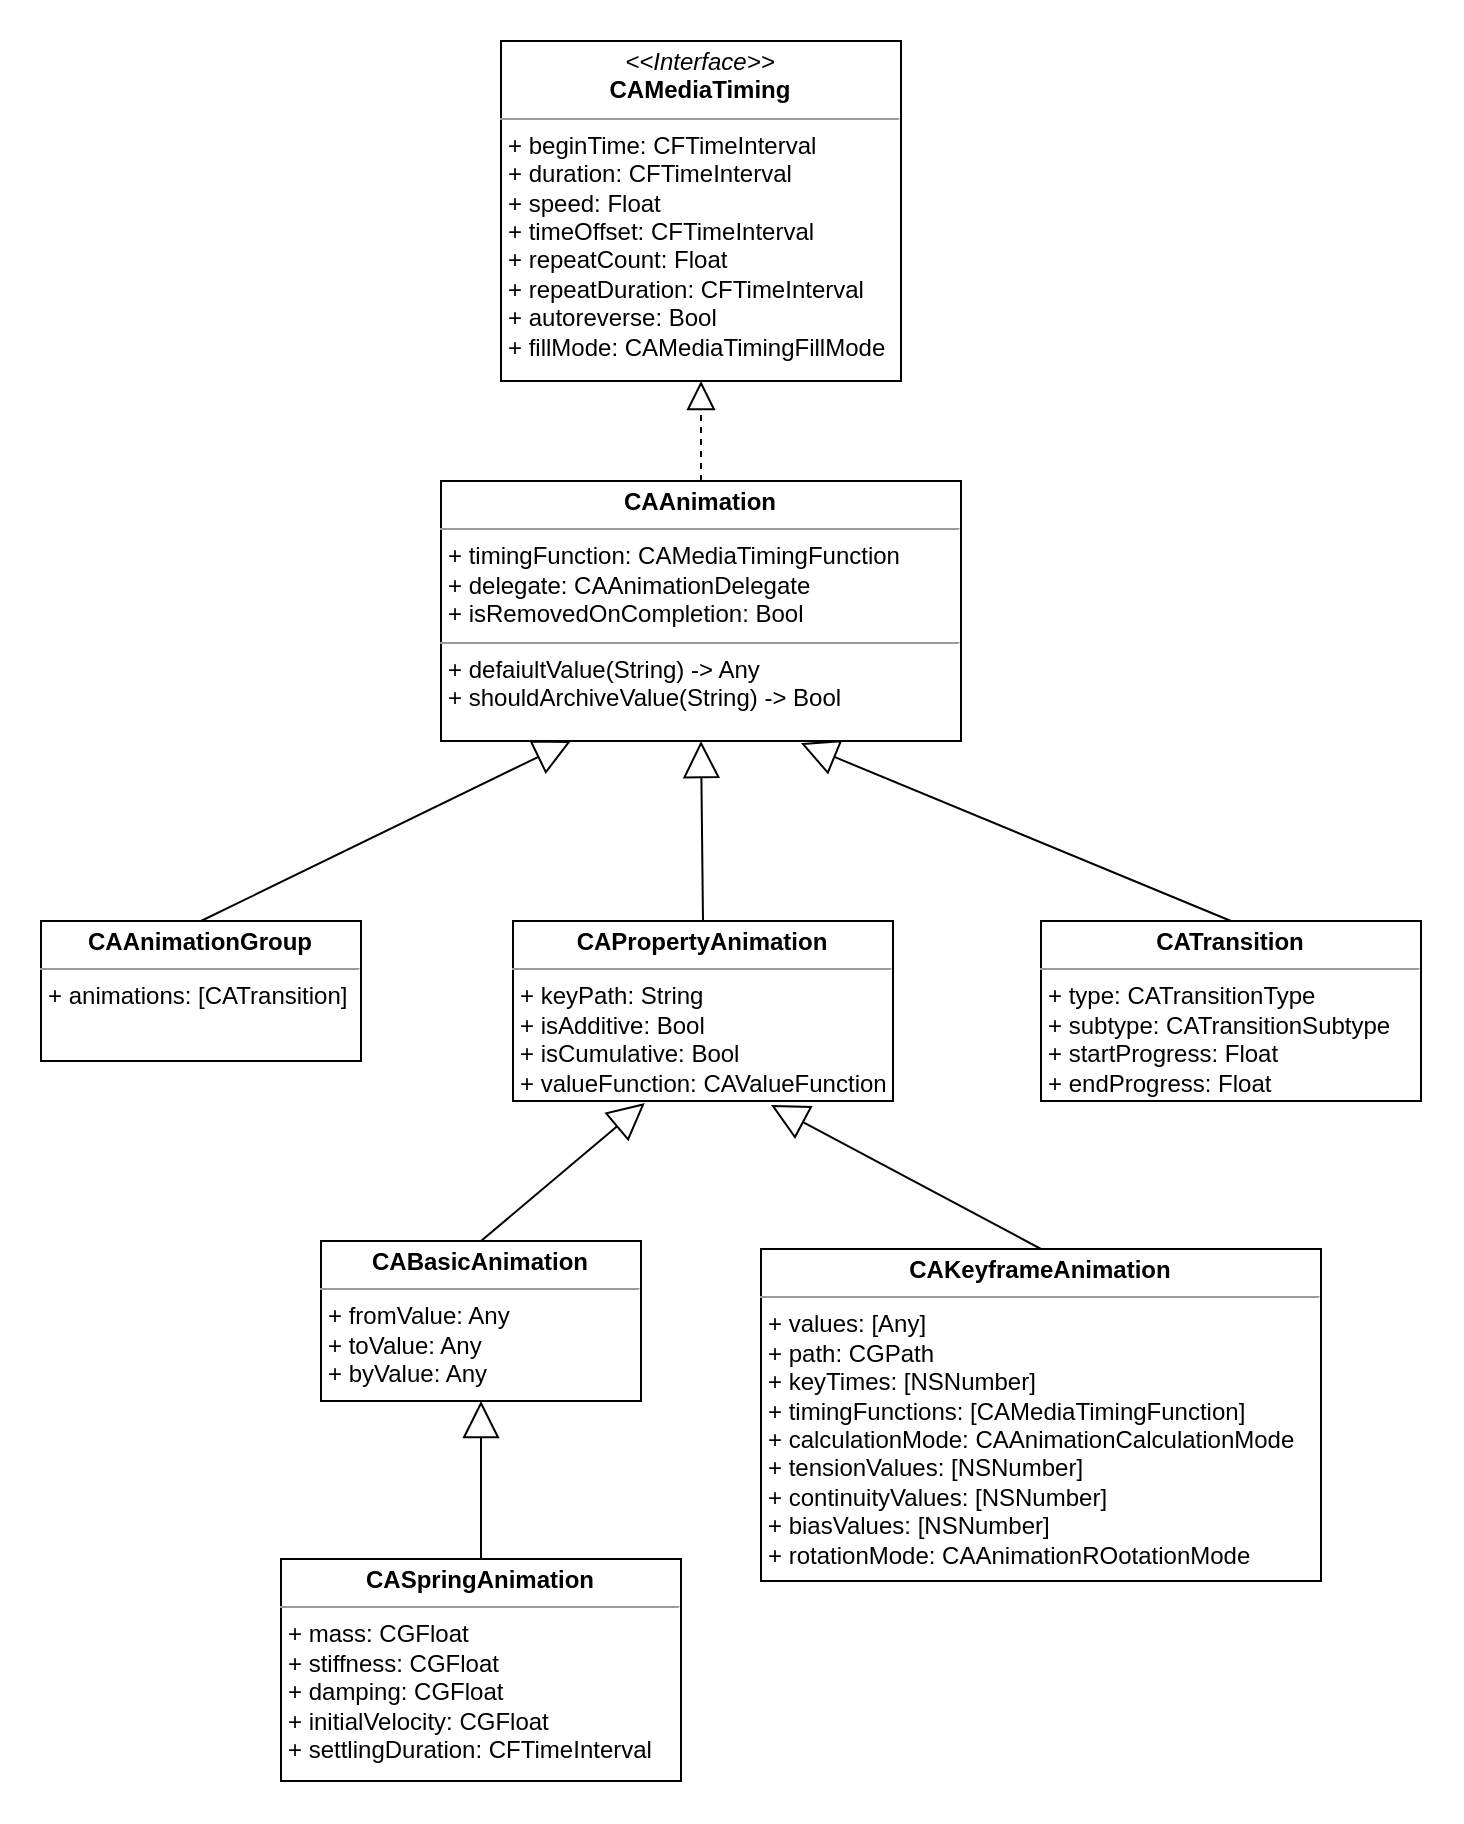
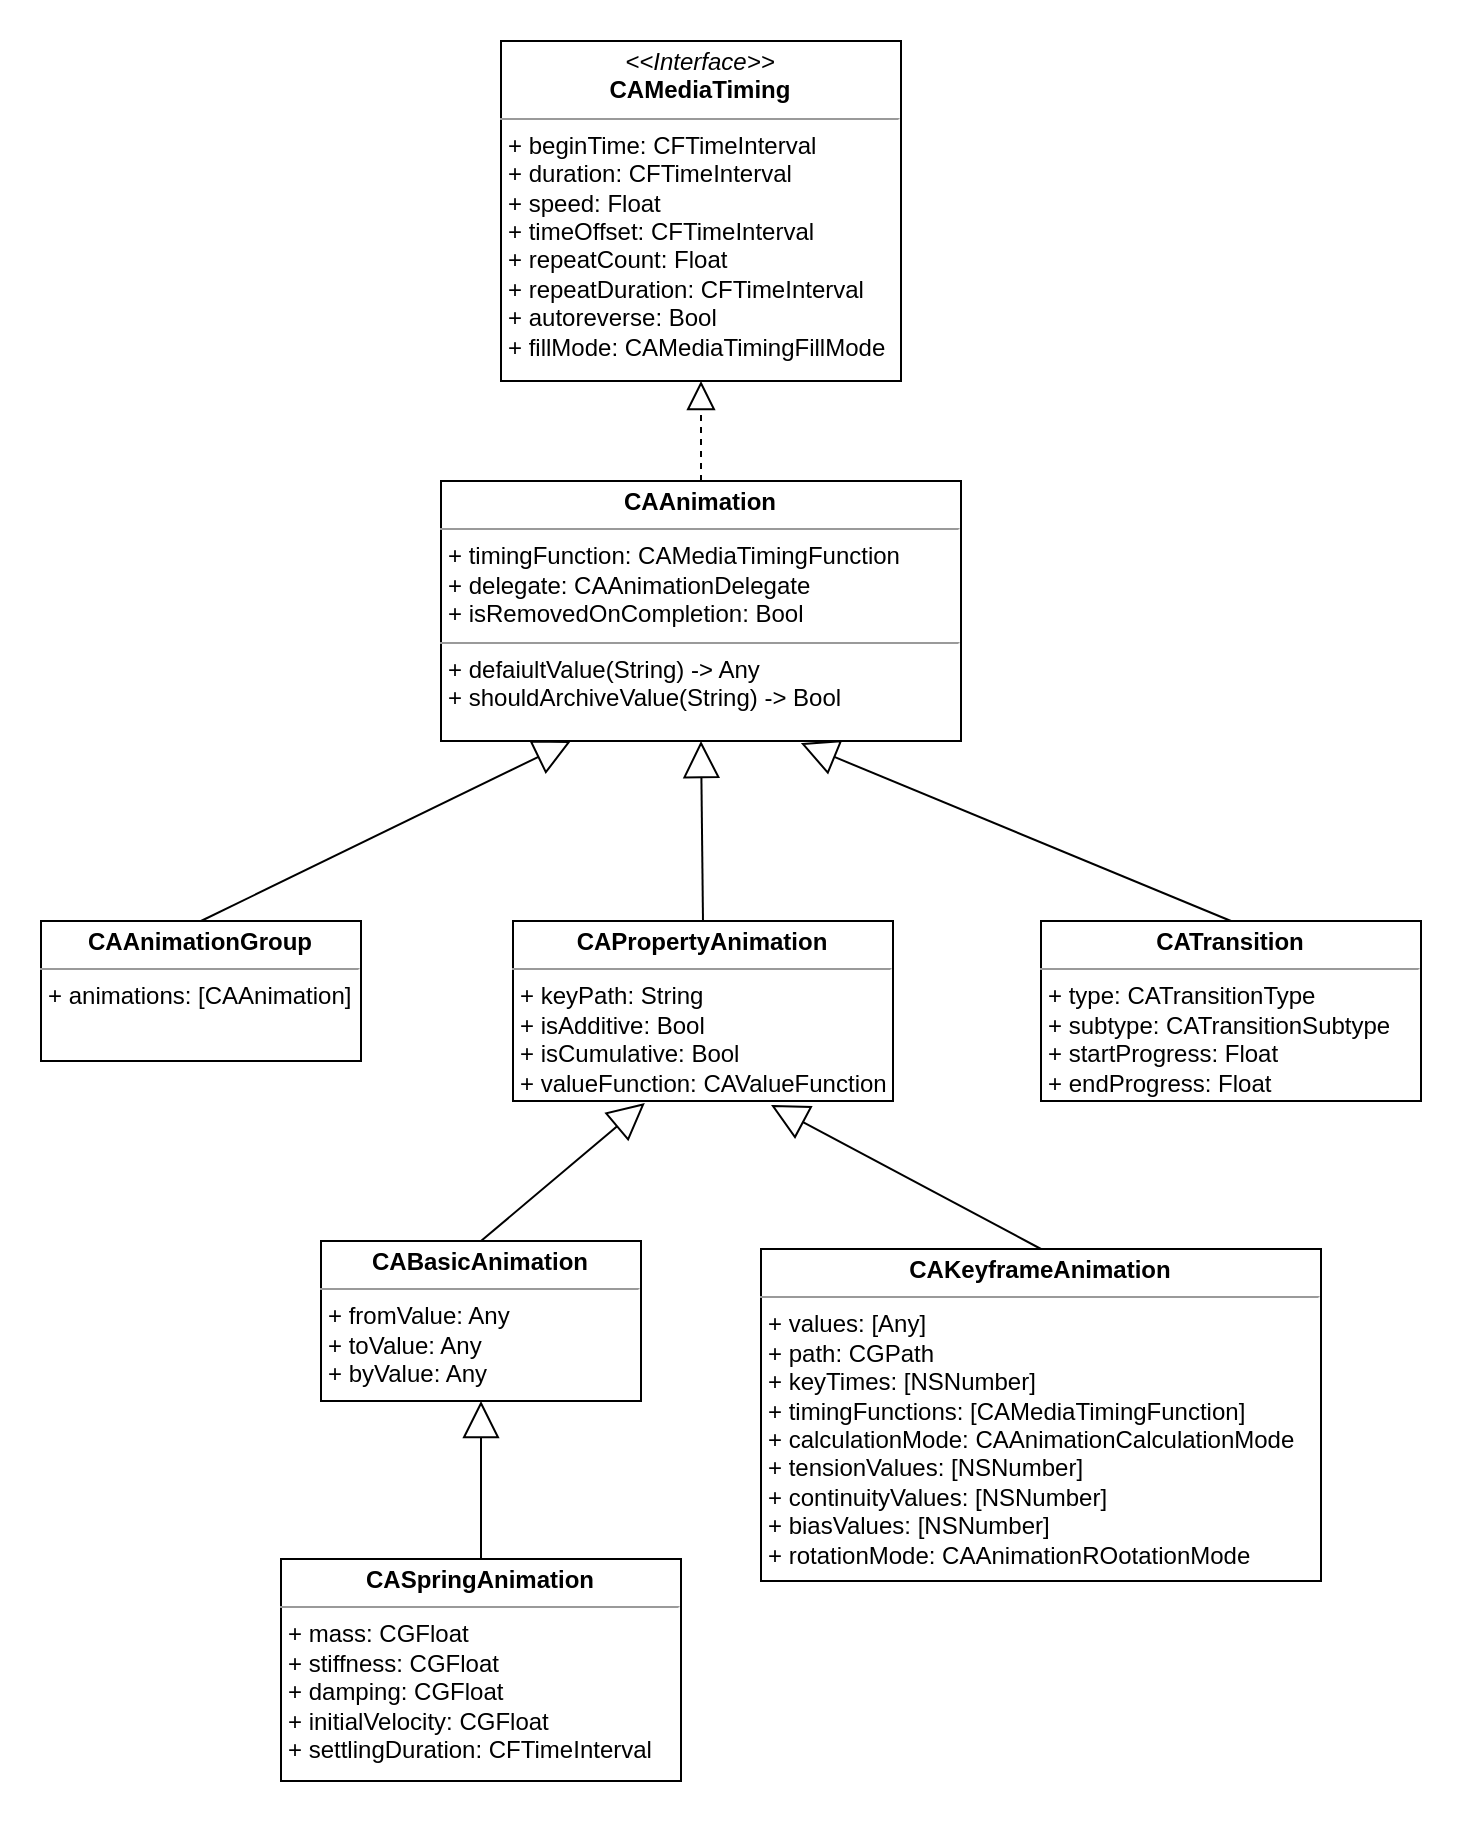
(207, 950) -> (201, 950)
